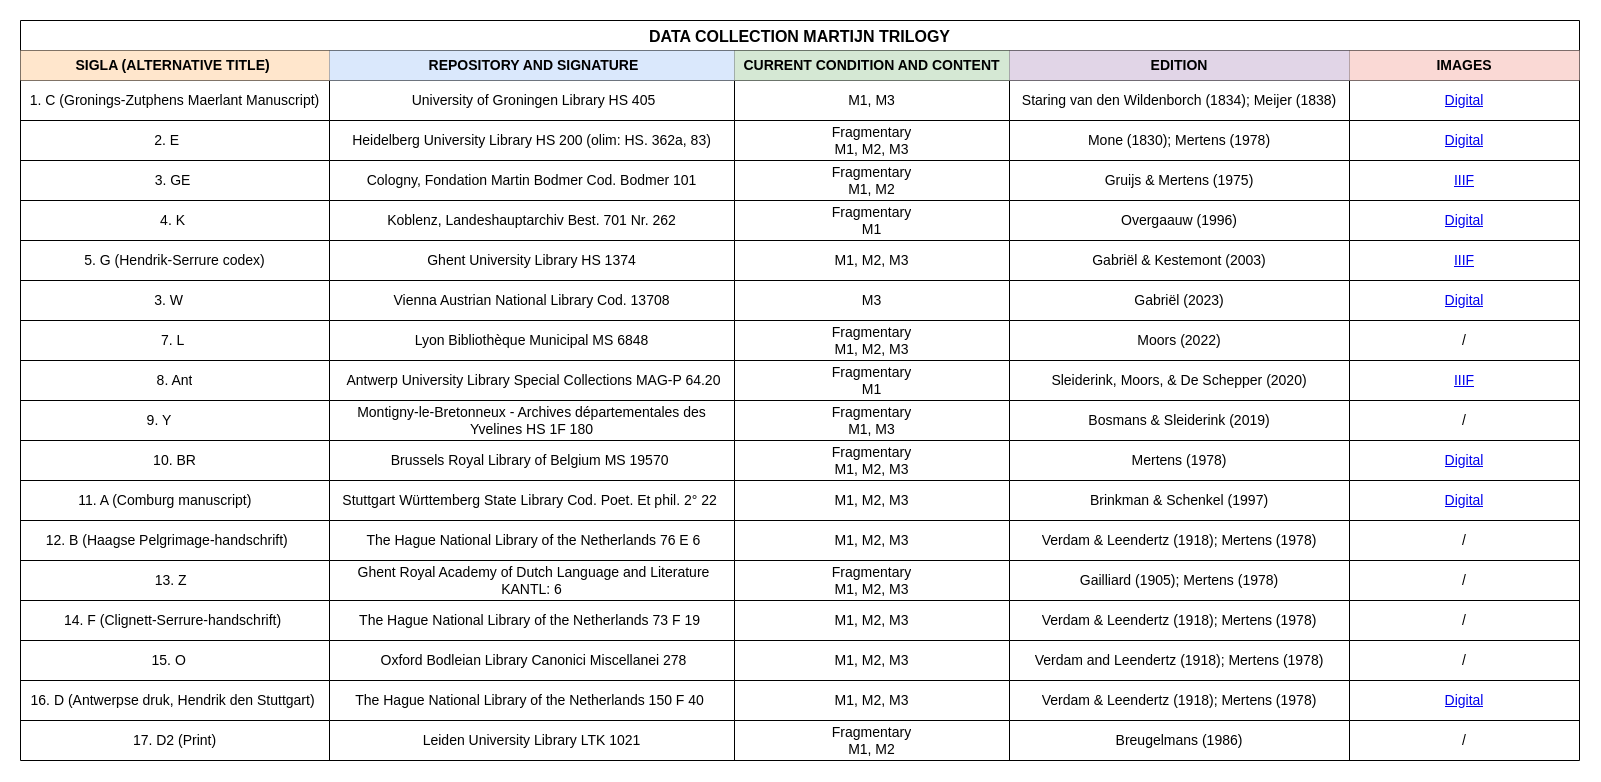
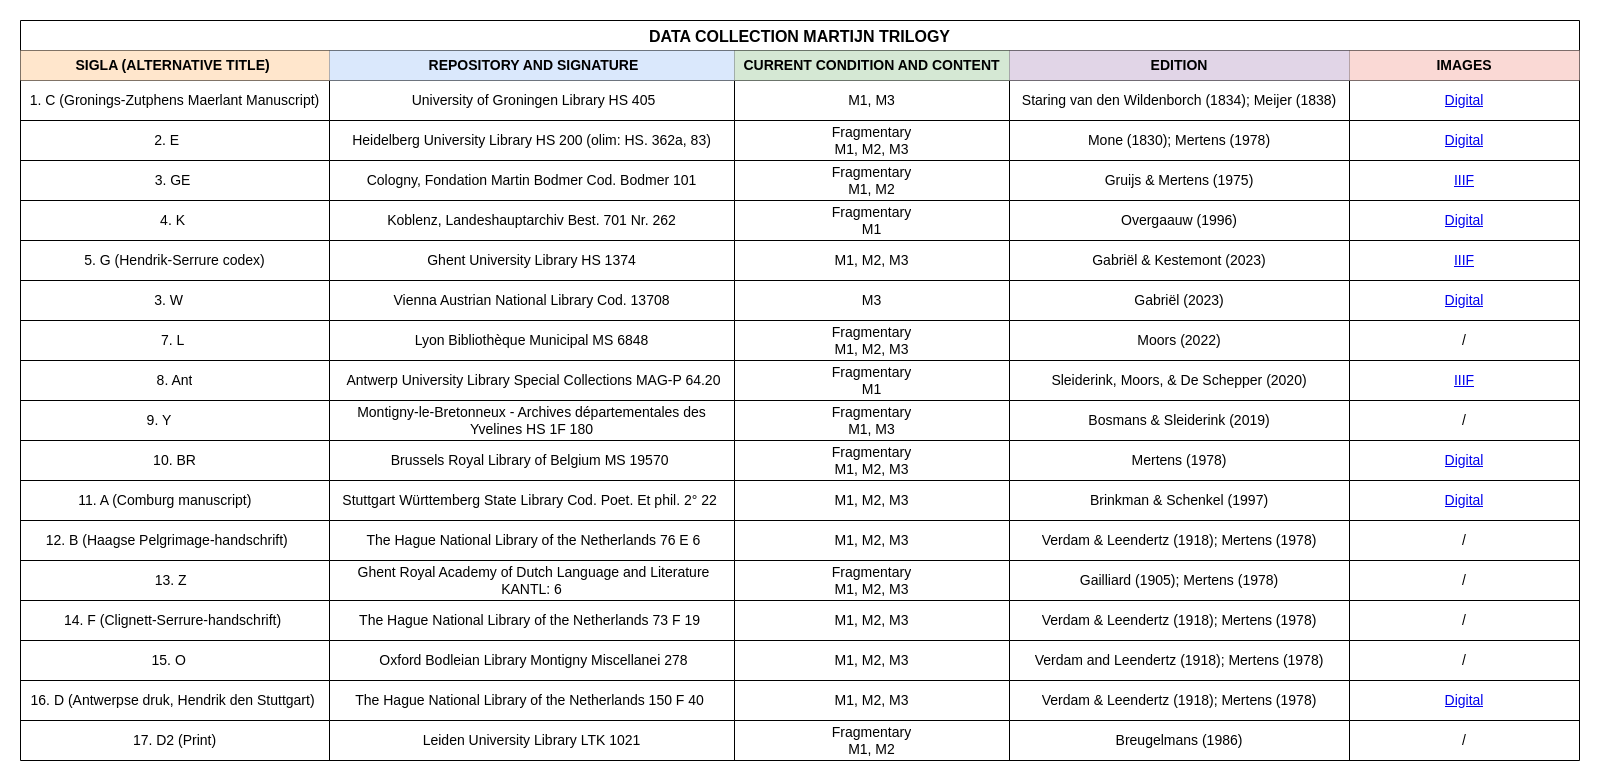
(1180, 261) -> (1180, 261)
(532, 661) -> (532, 661)
